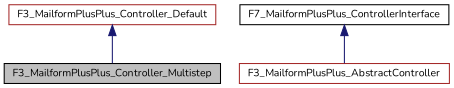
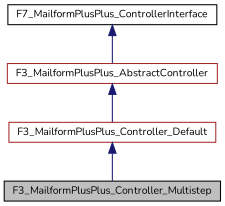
none -> (112, 108)
